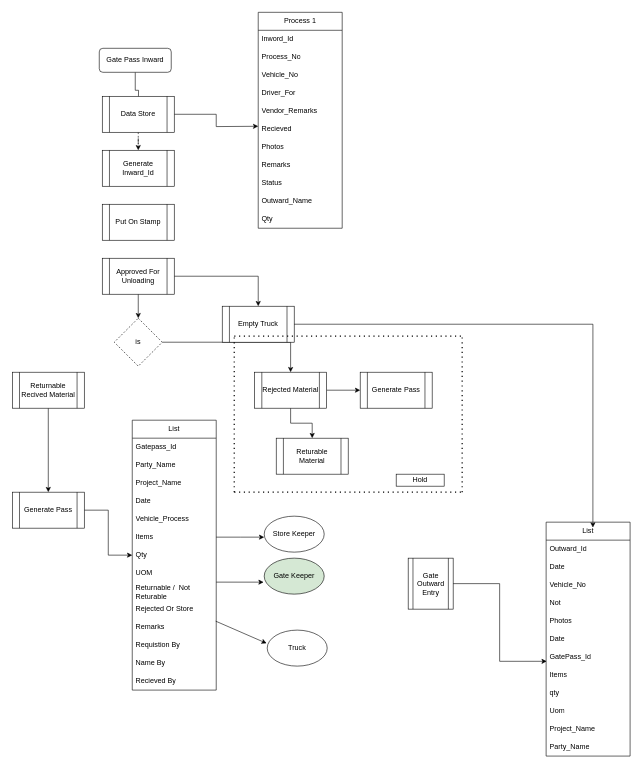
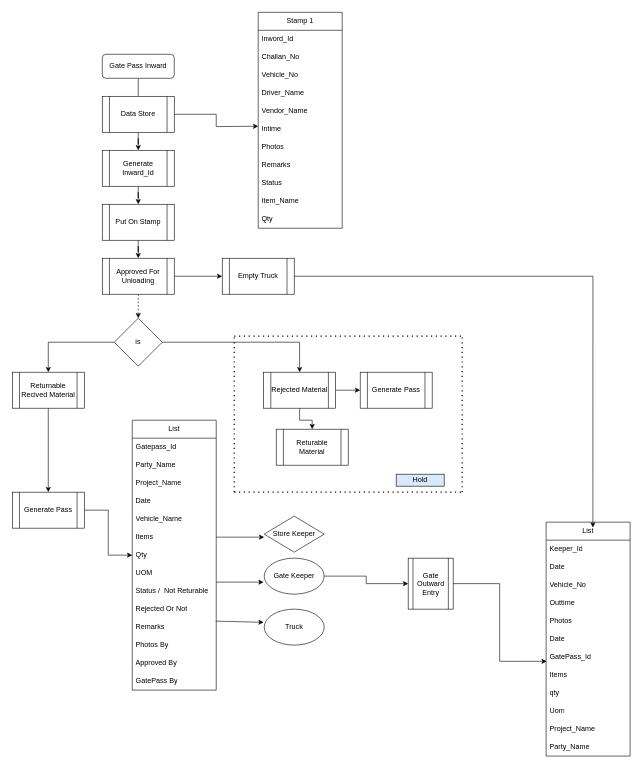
(300, 21) -> (300, 21)
(282, 57) -> (280, 57)
(135, 60) -> (138, 66)
(281, 93) -> (283, 93)
(290, 111) -> (284, 111)
(277, 129) -> (273, 129)
(138, 143) -> (138, 143)
none -> (138, 195)
(286, 201) -> (280, 201)
none -> (138, 249)
(138, 303) -> (138, 303)
(258, 324) -> (258, 276)
none -> (48, 342)
(138, 342) -> (138, 342)
(291, 390) -> (300, 390)
(312, 456) -> (312, 447)
(420, 480) -> (420, 480)
(164, 519) -> (158, 519)
(294, 534) -> (294, 534)
(570, 549) -> (568, 549)
(294, 576) -> (294, 576)
none -> (383, 584)
(175, 591) -> (175, 591)
(556, 603) -> (563, 603)
(168, 609) -> (164, 609)
(159, 645) -> (153, 645)
(297, 648) -> (294, 627)
(149, 663) -> (157, 663)
(156, 681) -> (157, 681)
